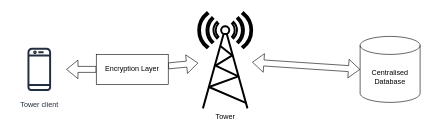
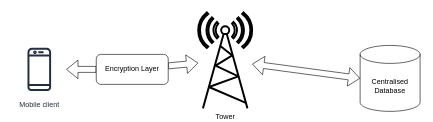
(132, 69) -> (132, 69)
(390, 69) -> (390, 78)
(40, 105) -> (40, 105)
